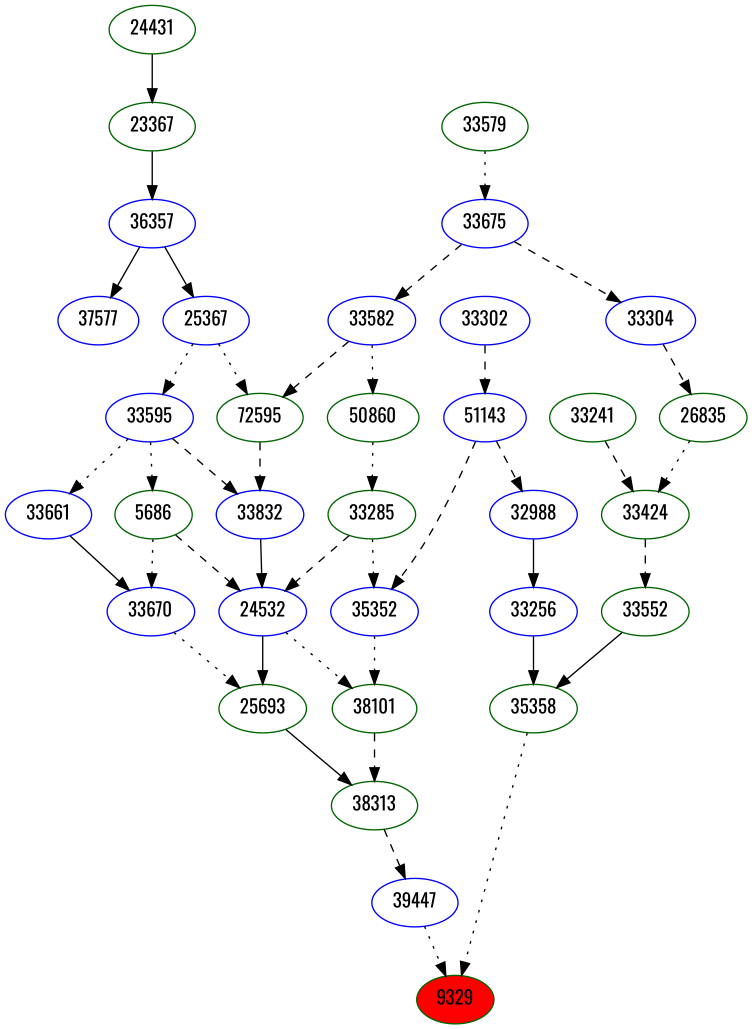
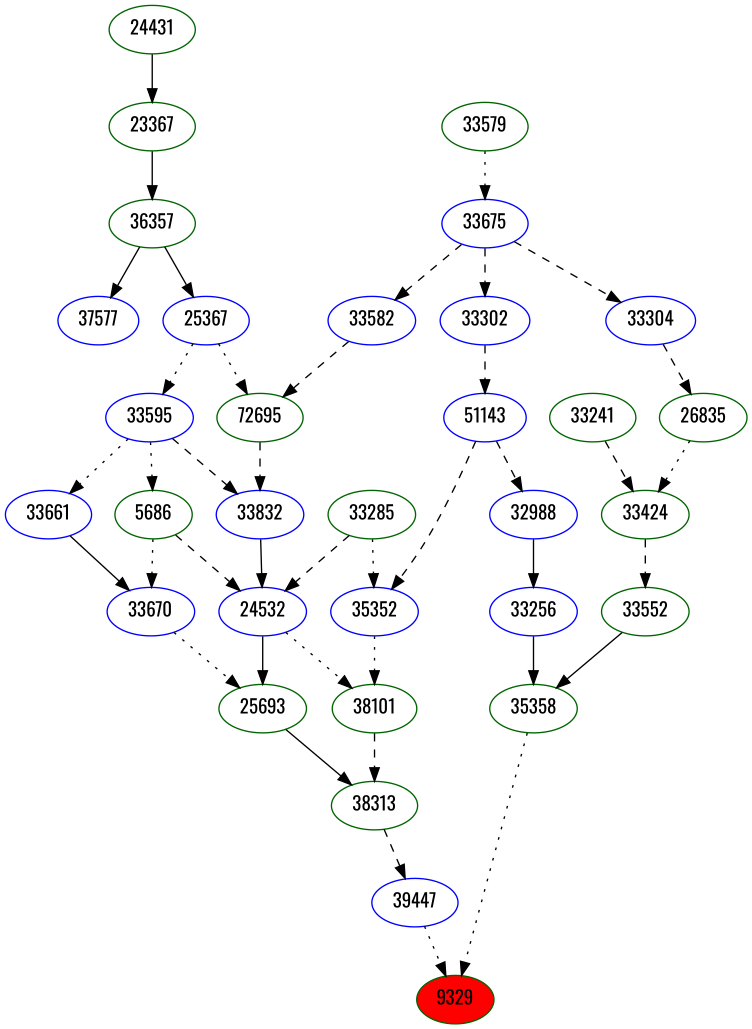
(152, 224) -> (152, 224)
none -> (485, 266)
(260, 418) -> (260, 418)
(373, 418) -> none
